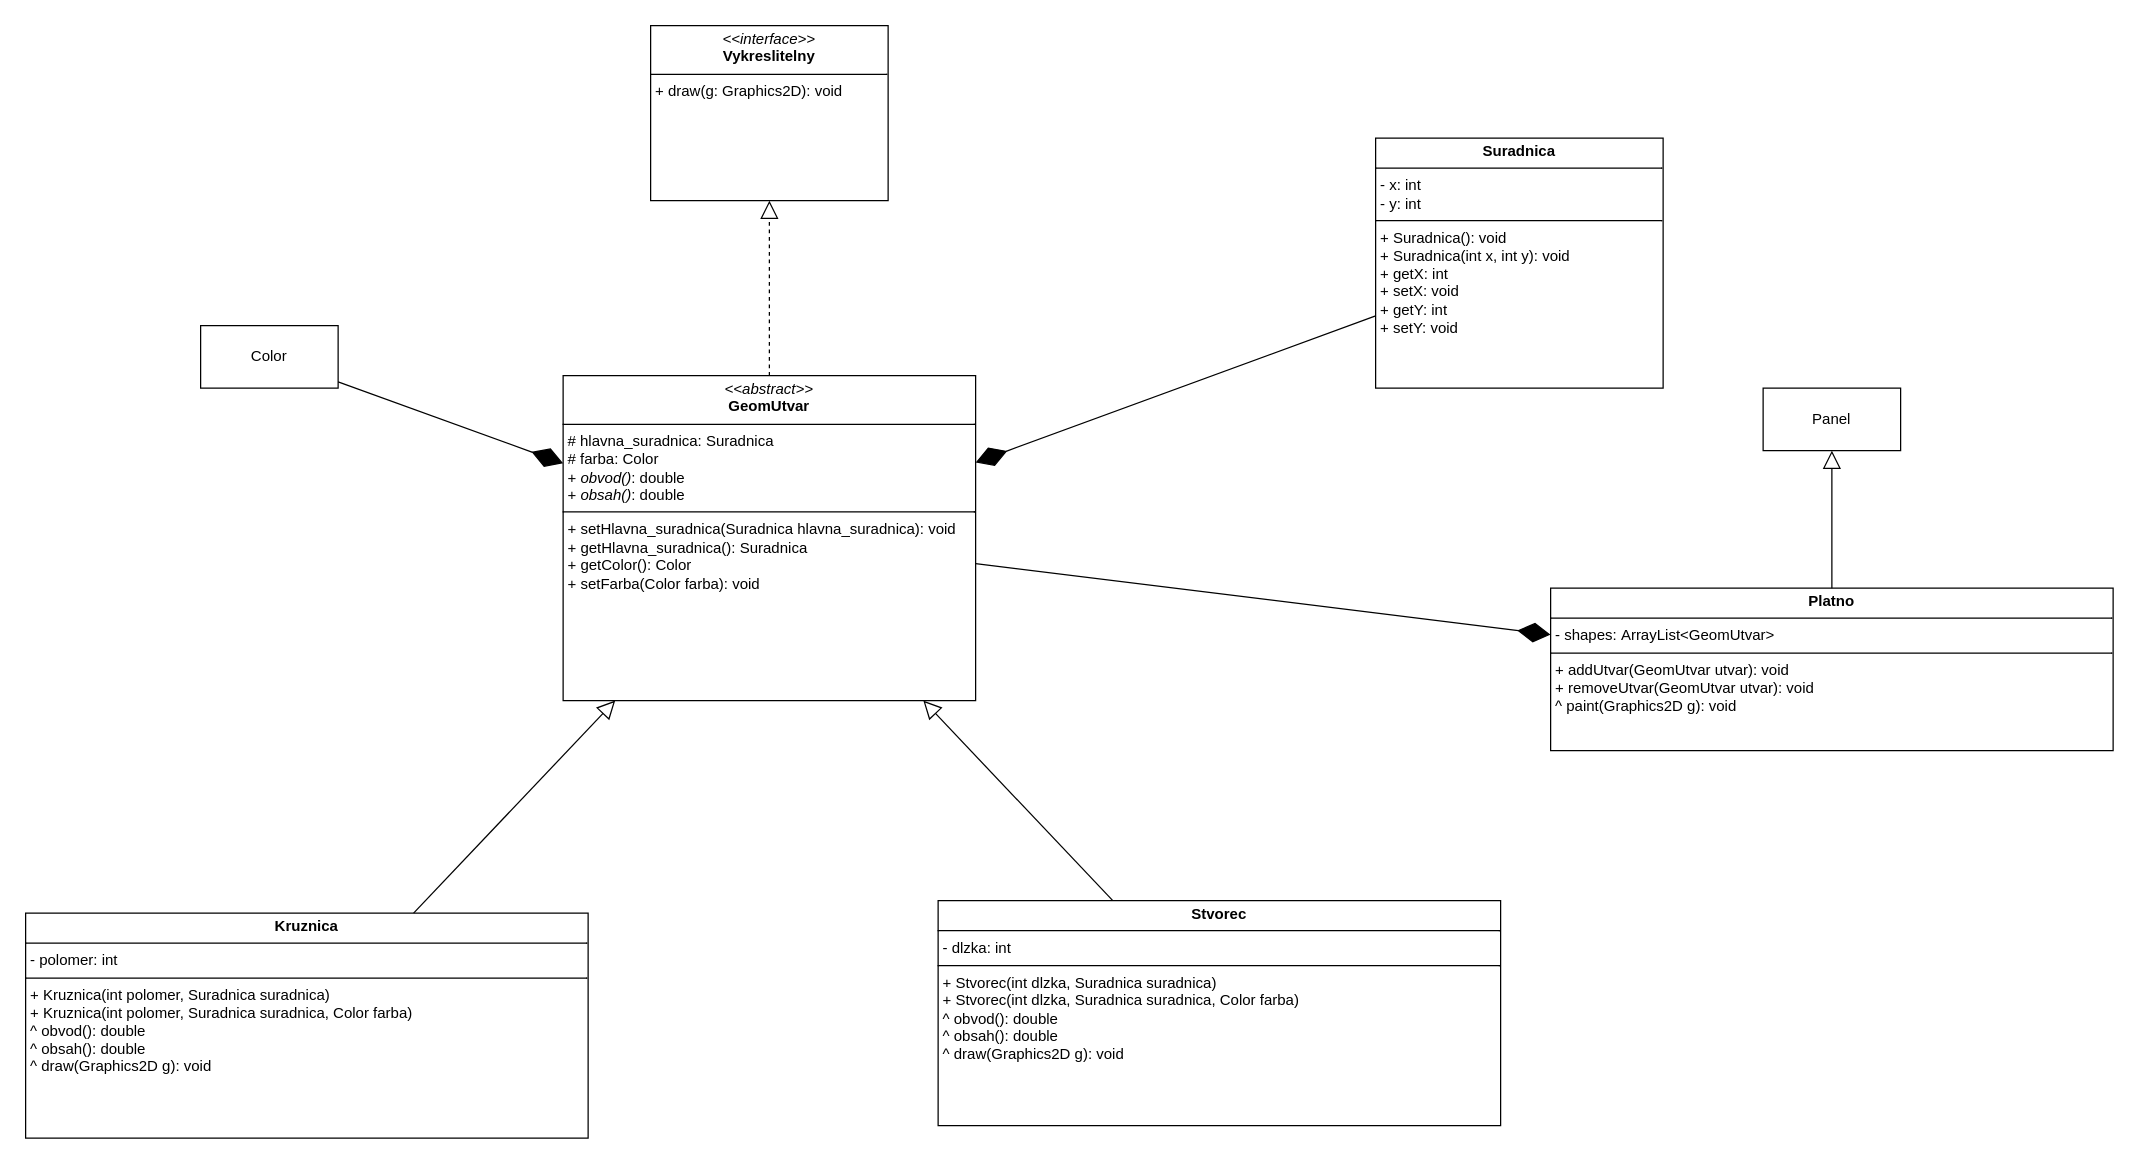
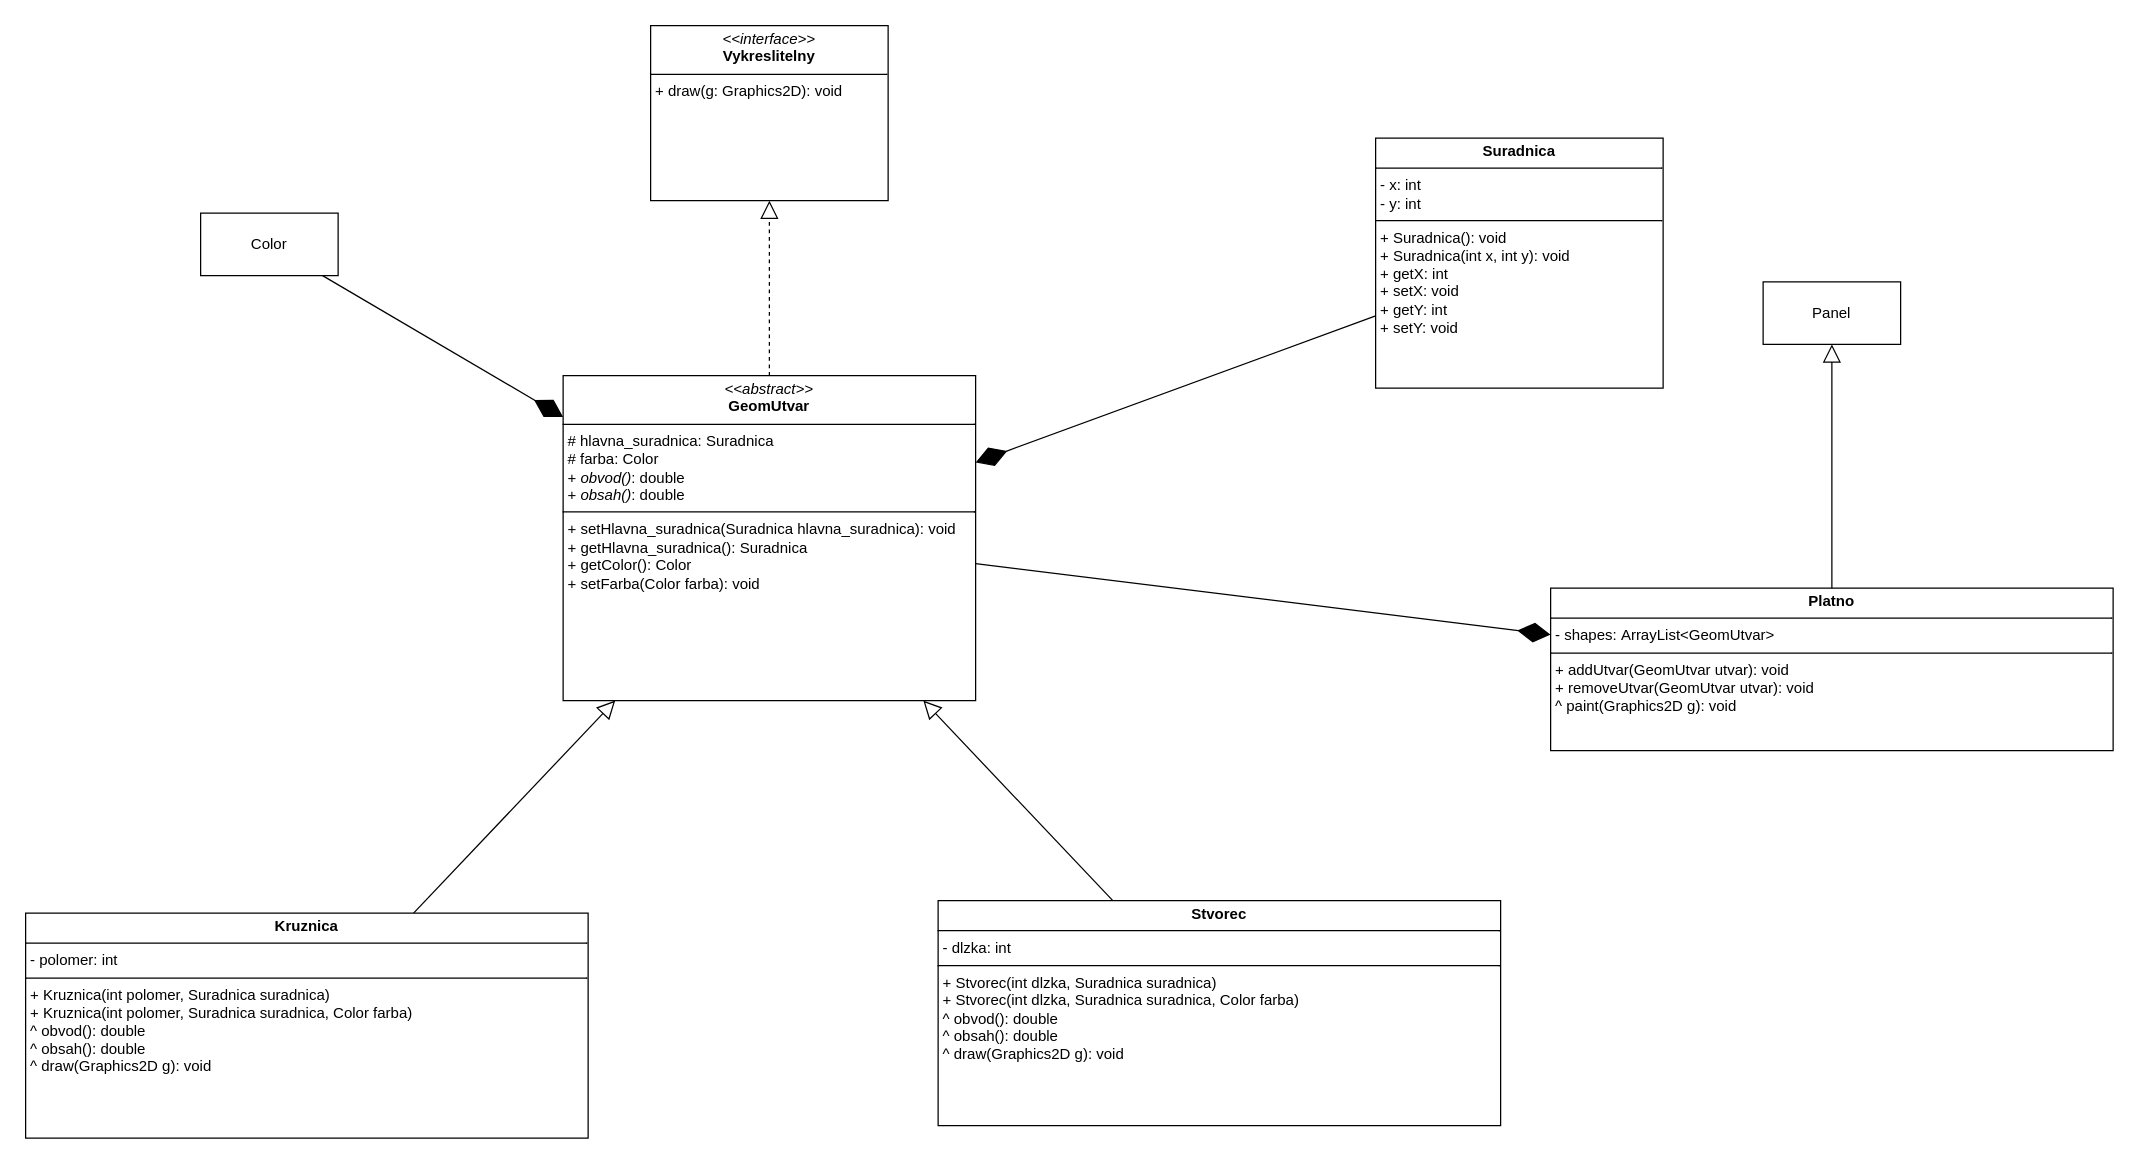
(269, 357) -> (269, 244)
(1832, 419) -> (1832, 313)
